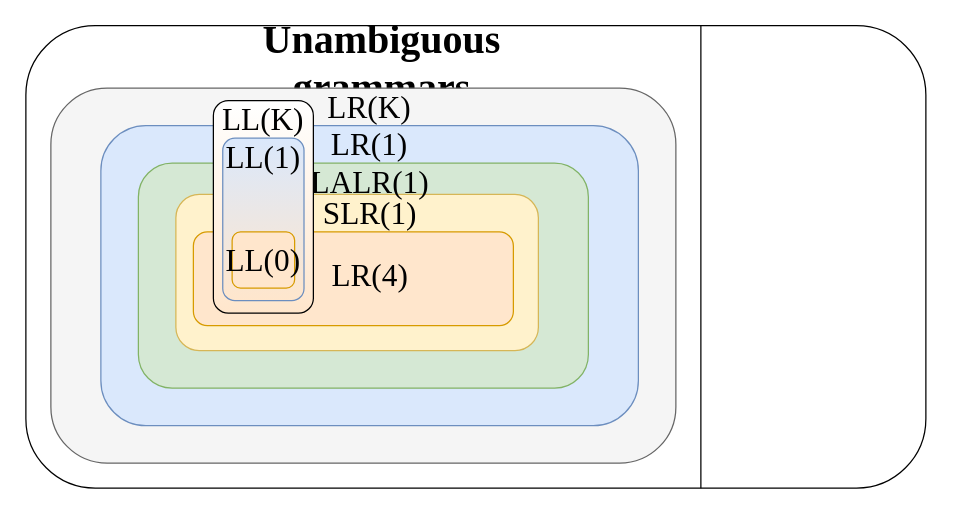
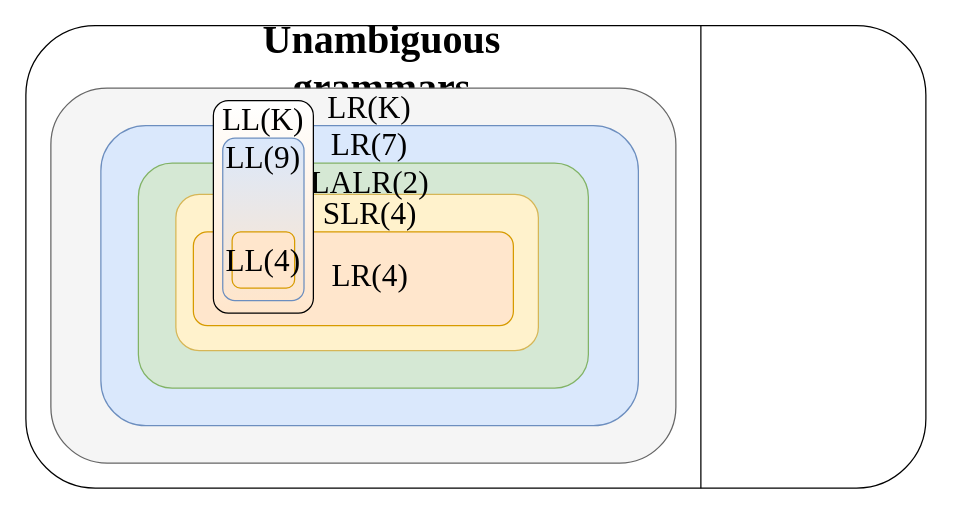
(369, 144) -> (369, 144)
(263, 157) -> (263, 157)
(370, 182) -> (370, 182)
(370, 213) -> (370, 213)
(263, 261) -> (263, 261)
